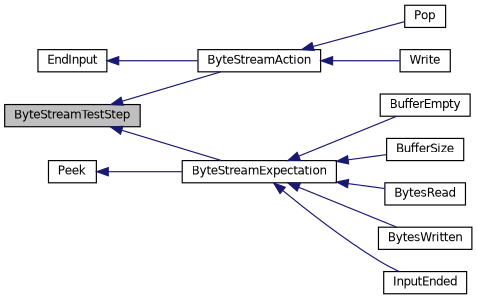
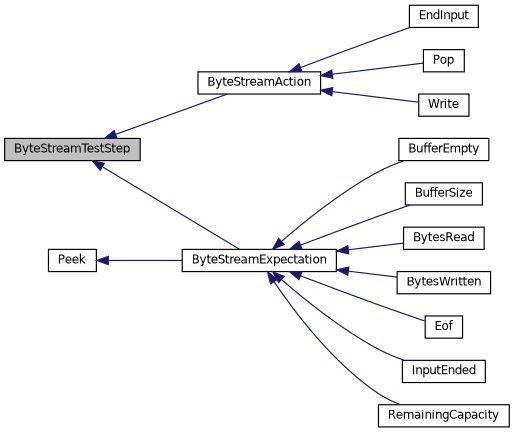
(158, 61) -> (355, 47)
none -> (444, 327)
none -> (444, 416)
